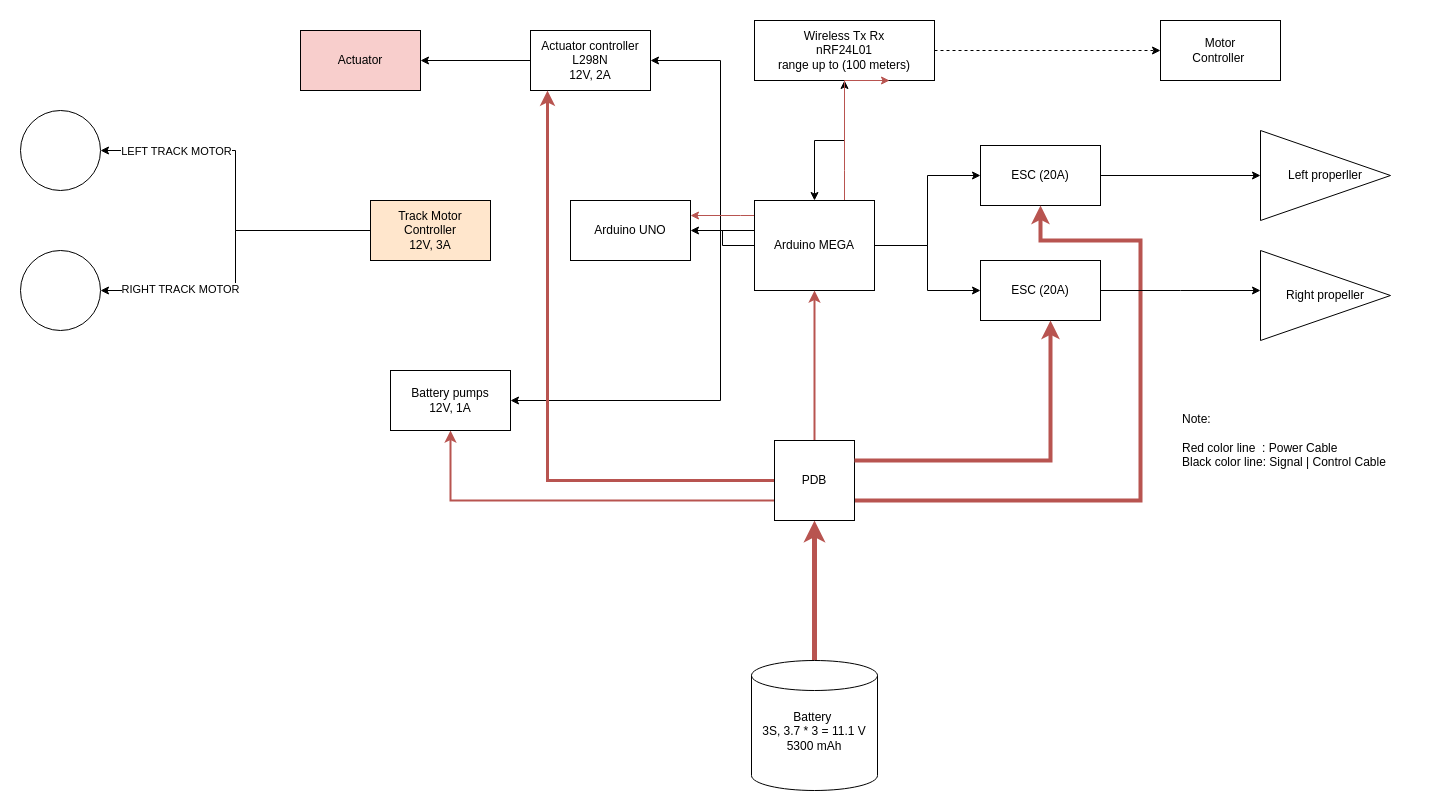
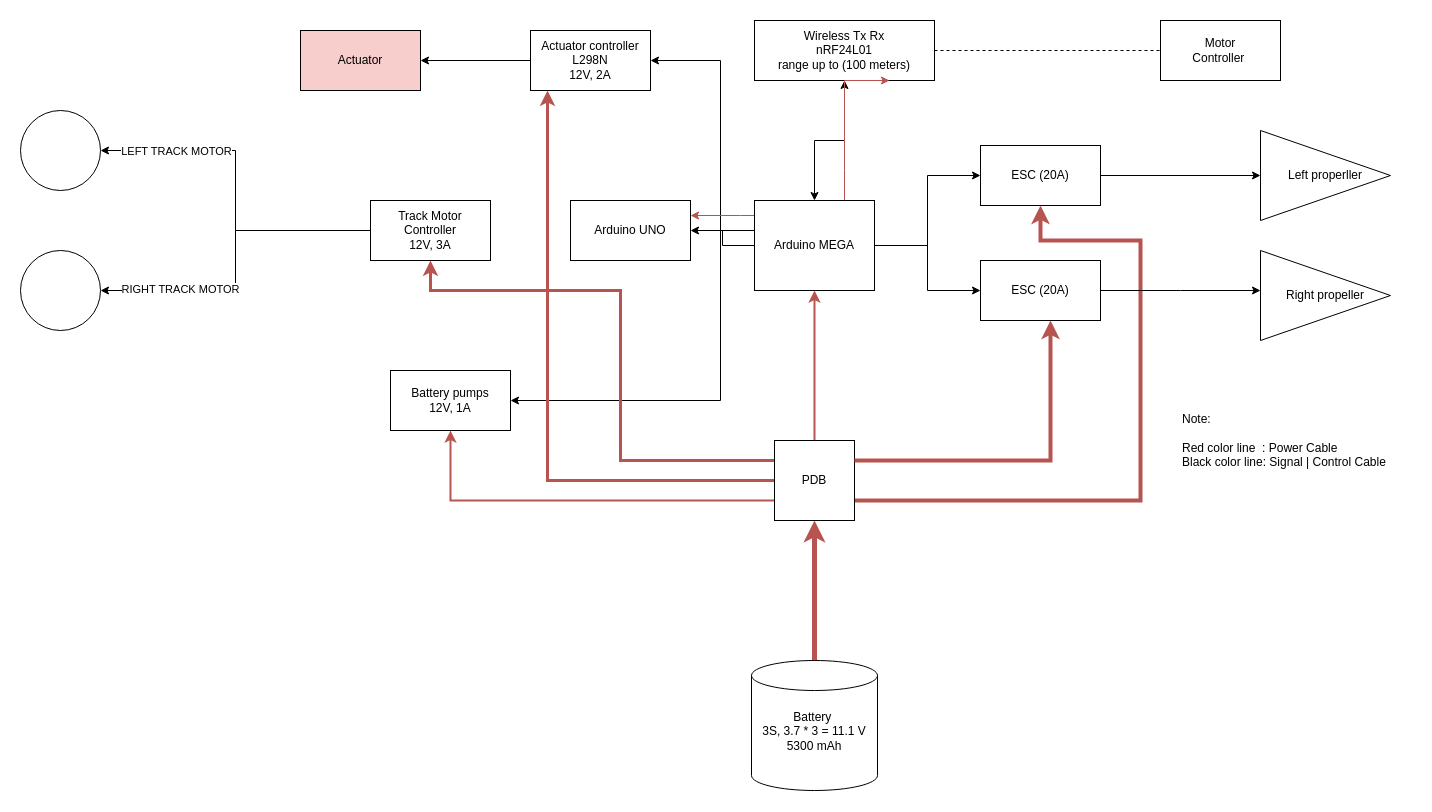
(1152, 51) -> (1155, 51)
(431, 231) -> (431, 231)
none -> (621, 349)
